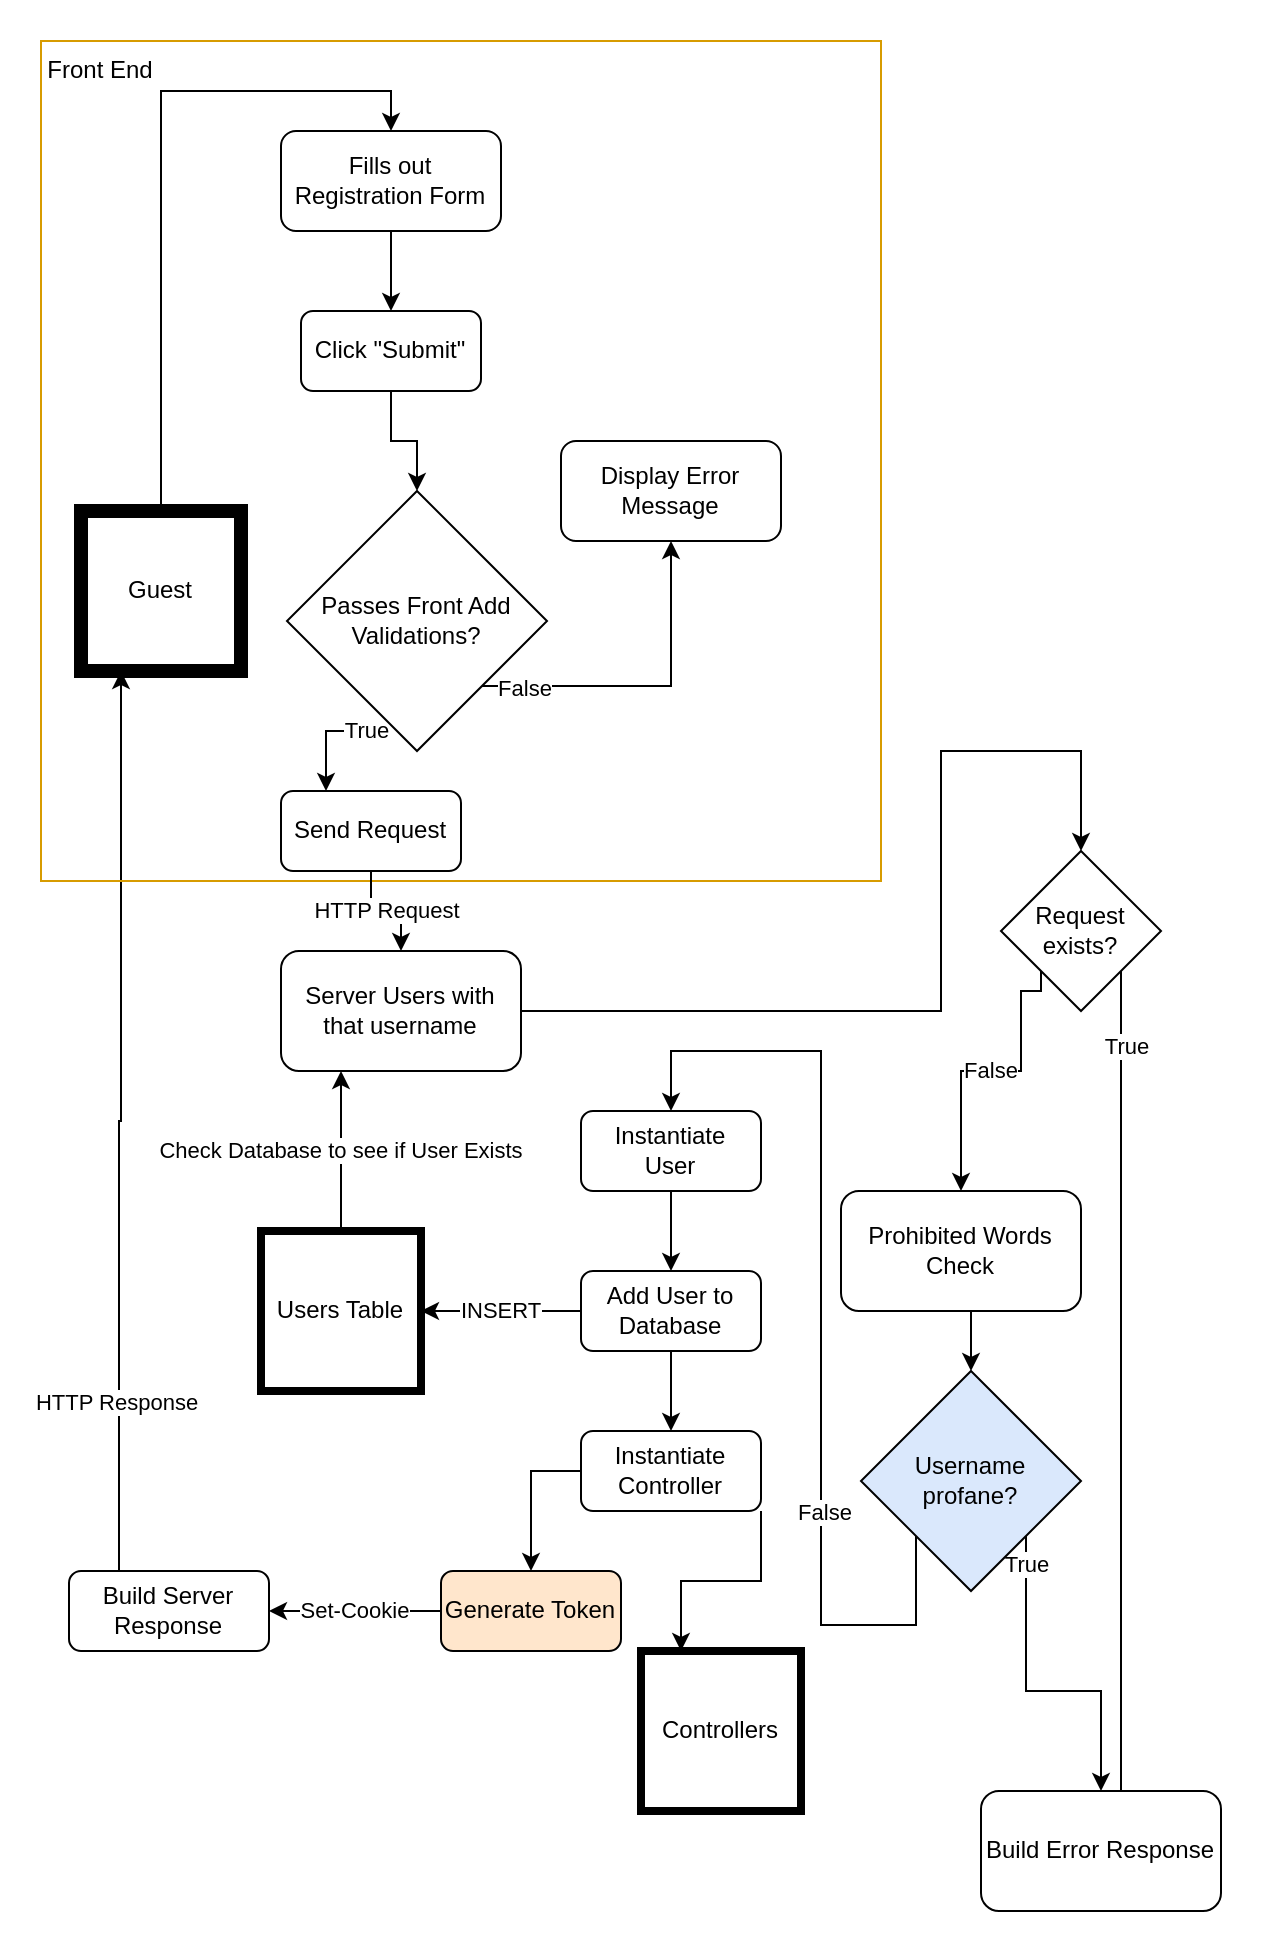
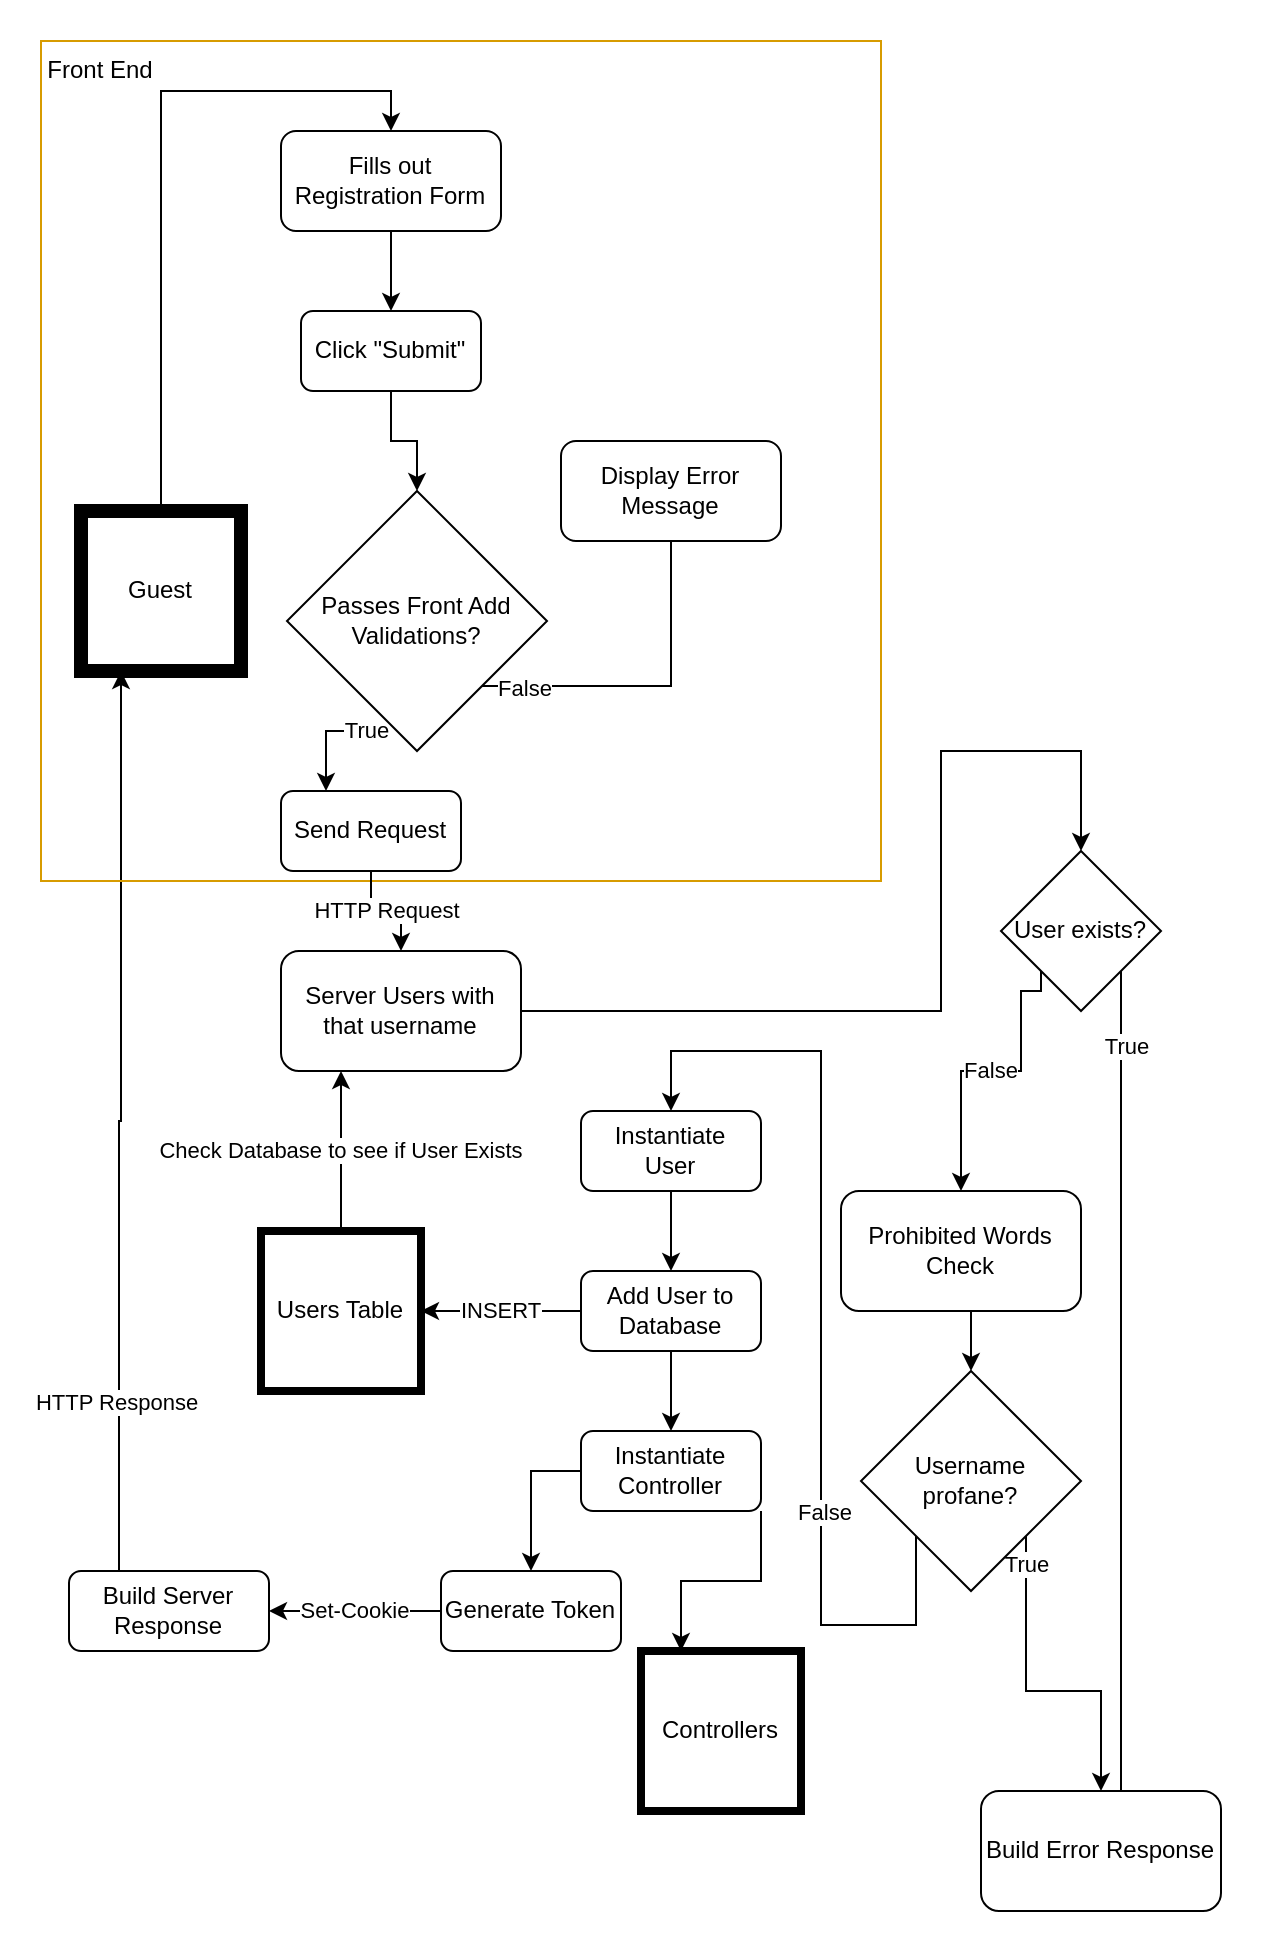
(671, 556) -> (671, 550)
(1081, 931) -> (1081, 931)
(971, 1481) -> (971, 1481)
(531, 1611) -> (531, 1611)
